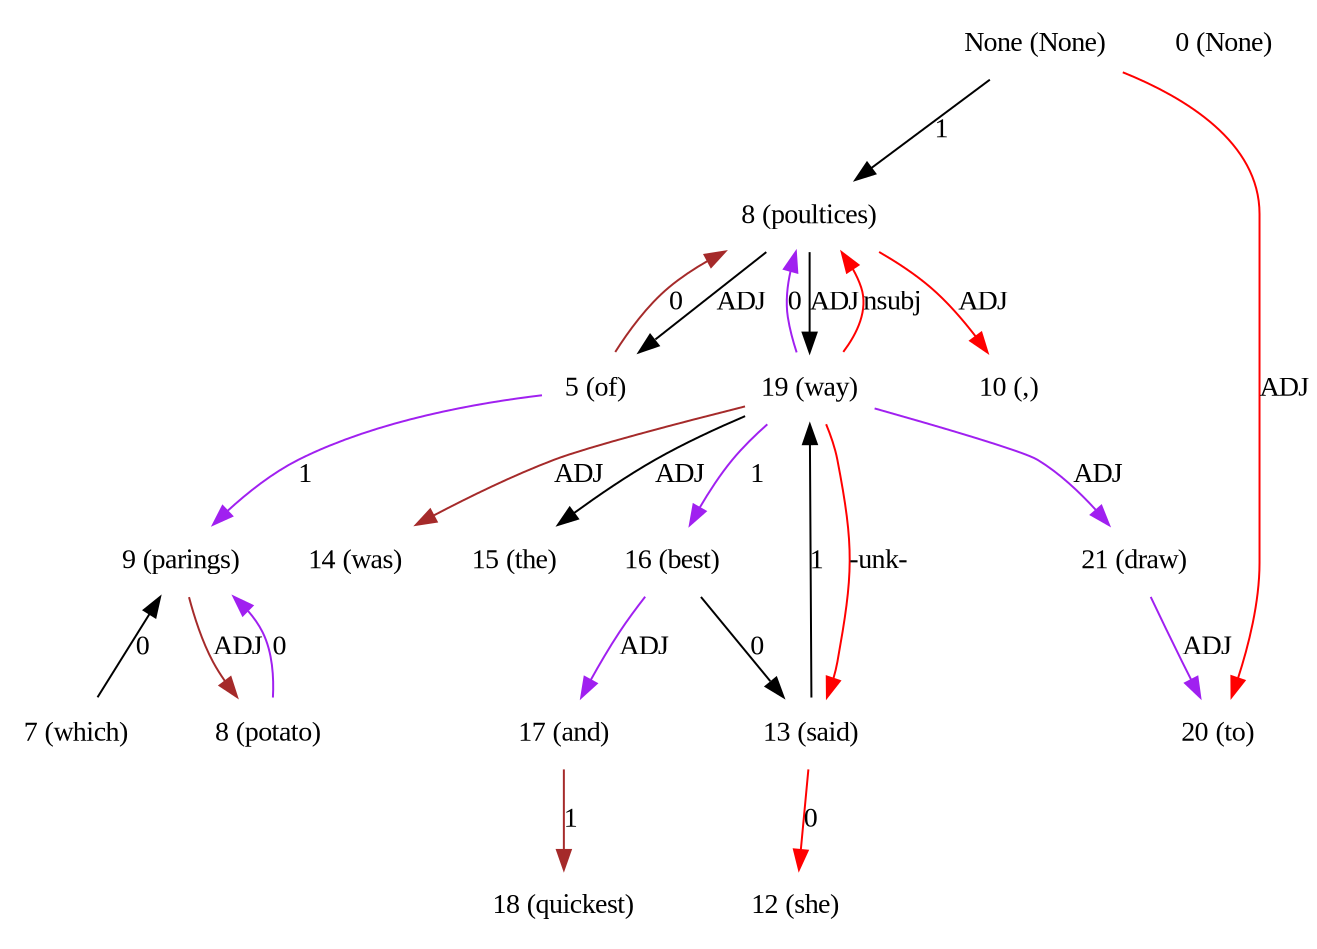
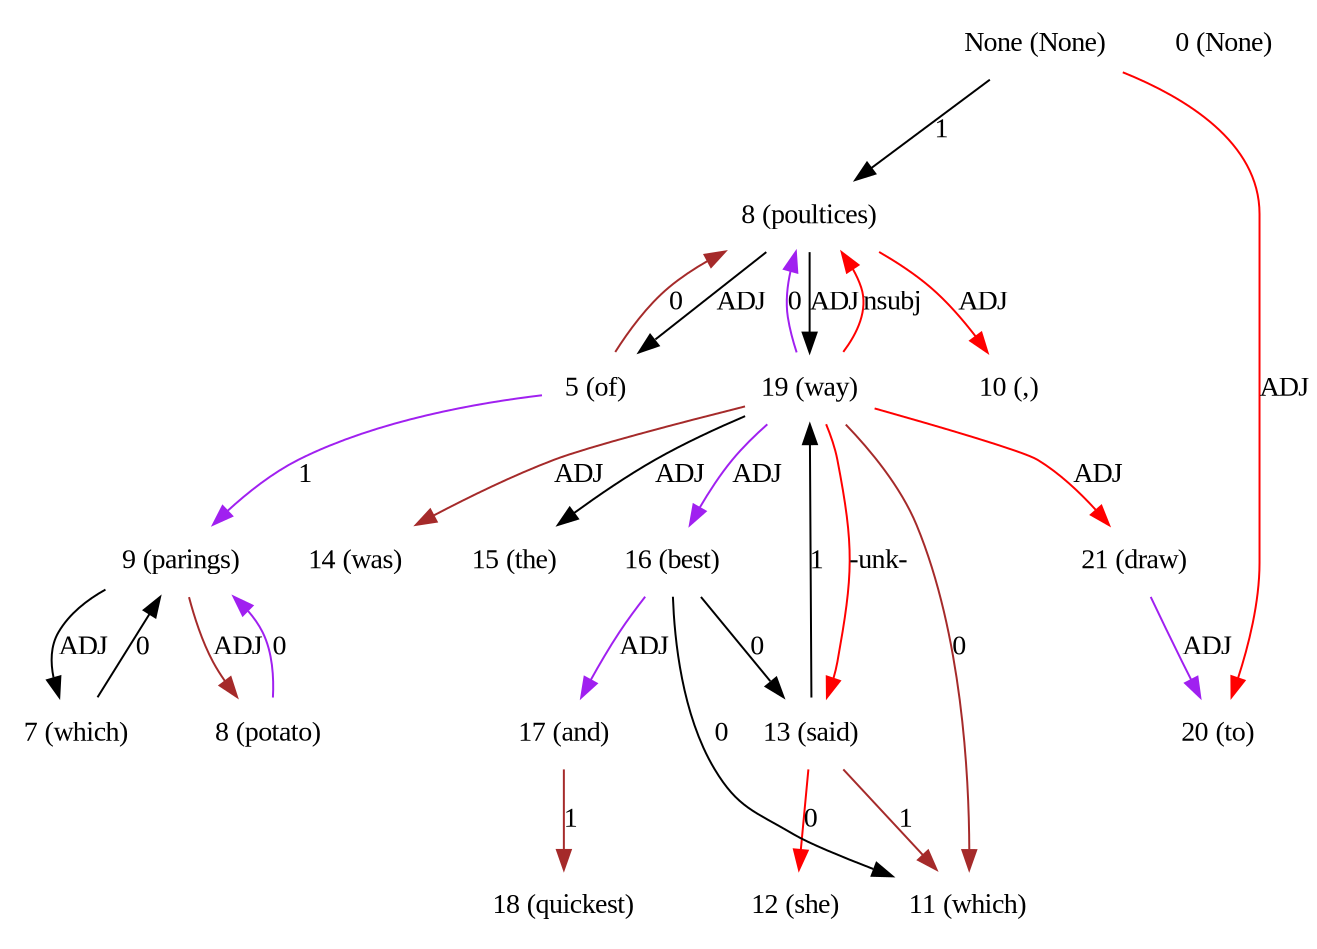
(994, 444) -> (994, 444)
(757, 475) -> (757, 475)
none -> (63, 625)
none -> (968, 906)
